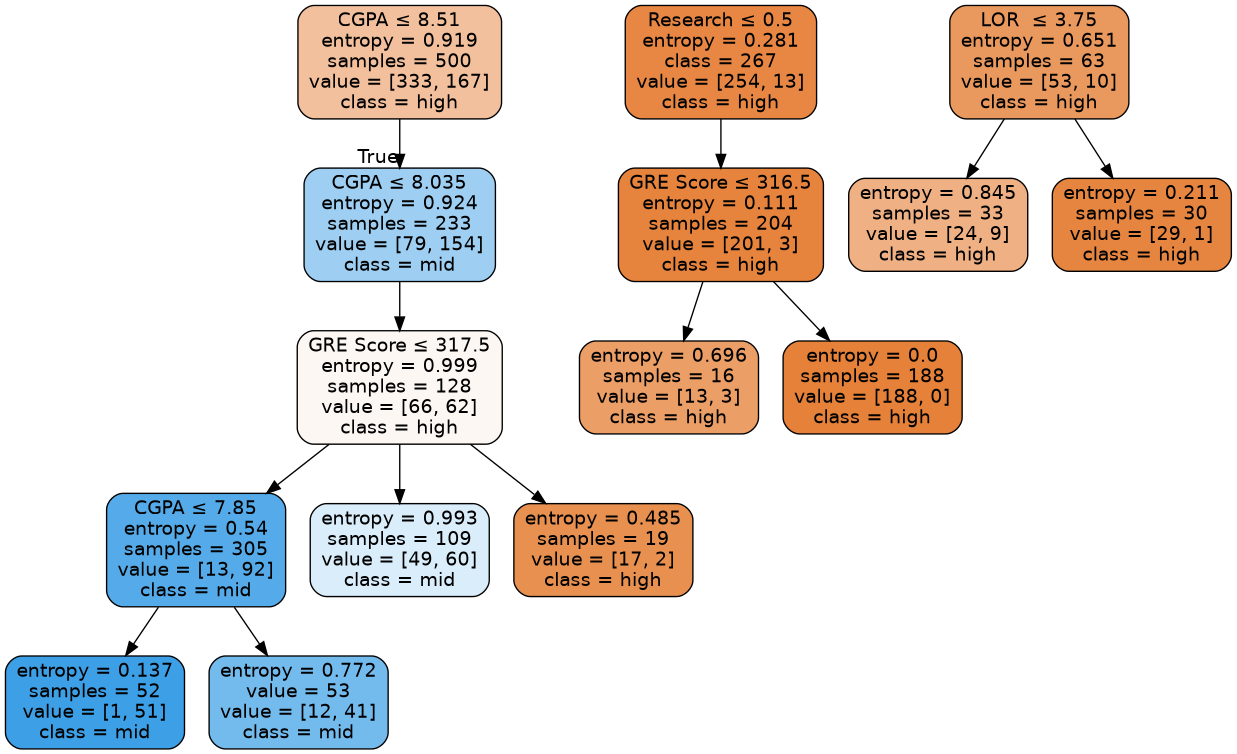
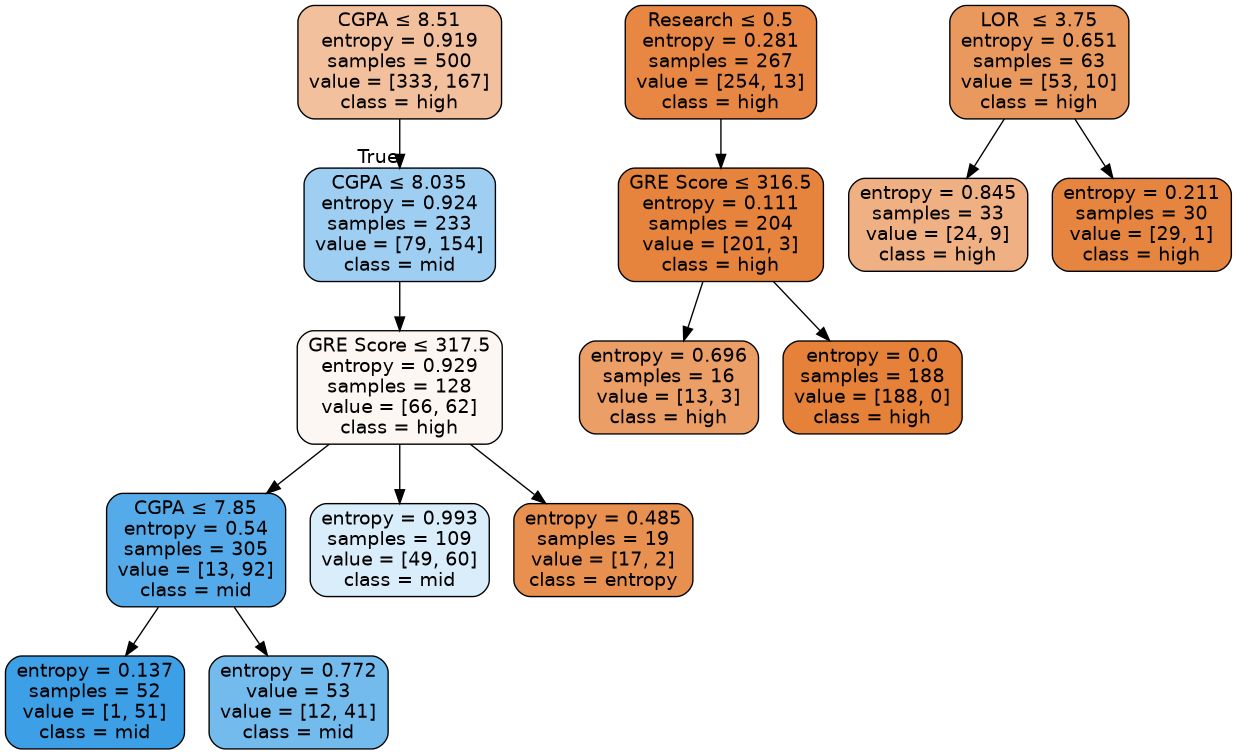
(721, 62) -> (721, 62)
(400, 366) -> (400, 366)
(603, 580) -> (603, 580)
